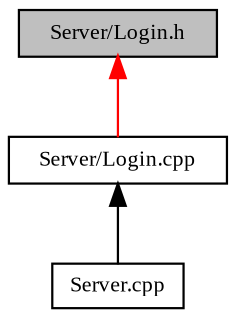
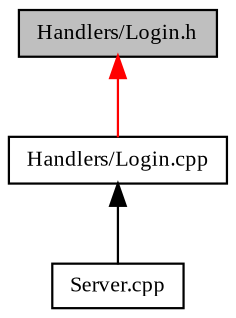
(118, 33) -> (118, 33)
(118, 160) -> (118, 160)
